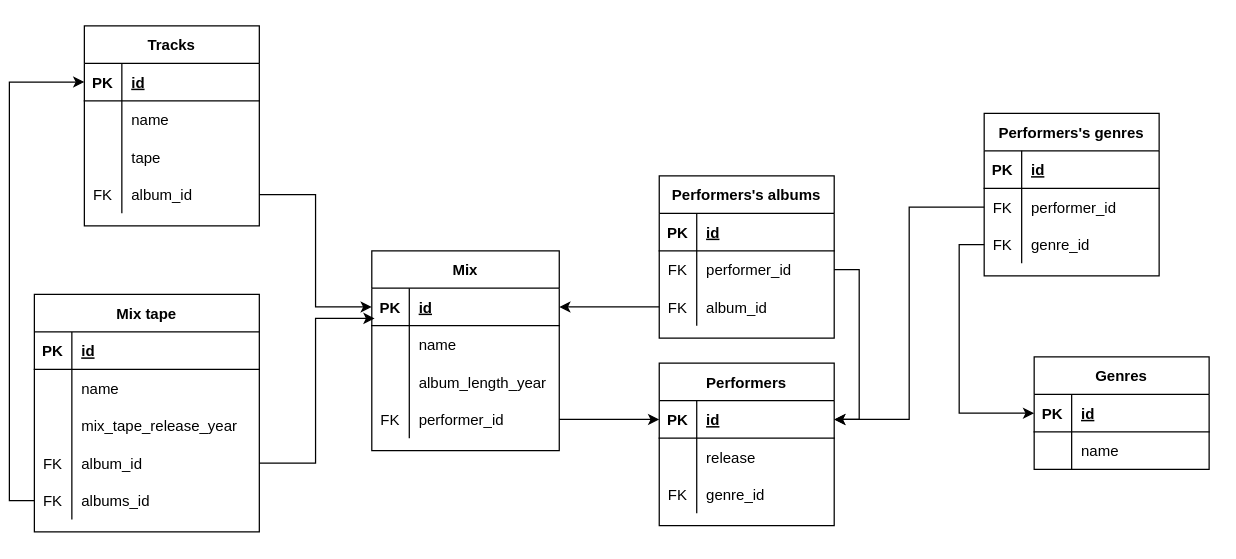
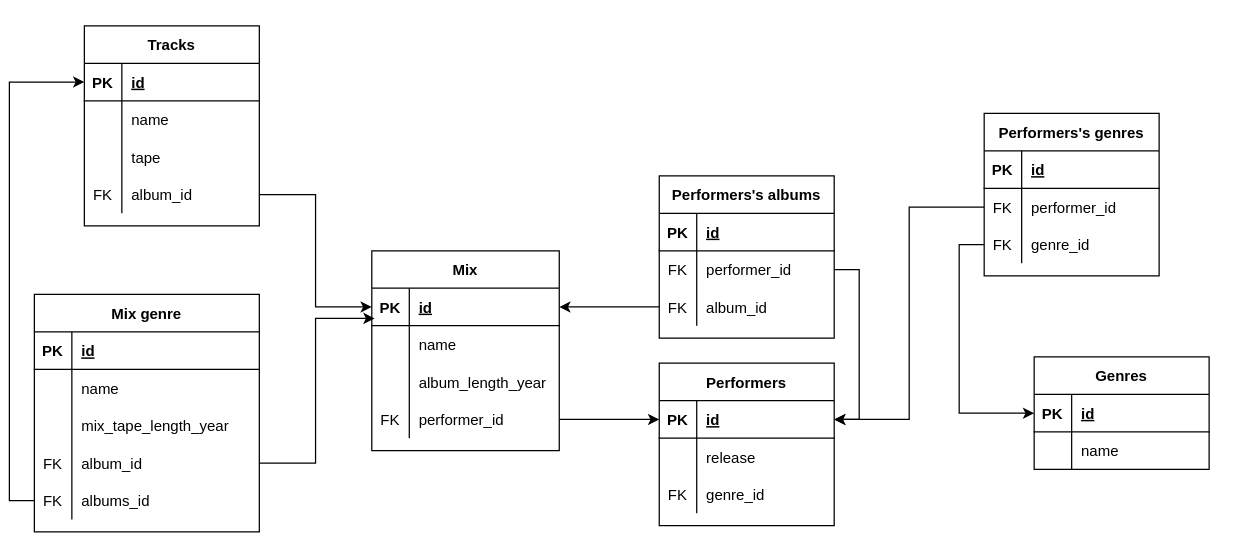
(146, 314) -> (146, 314)
(166, 426) -> (161, 426)
